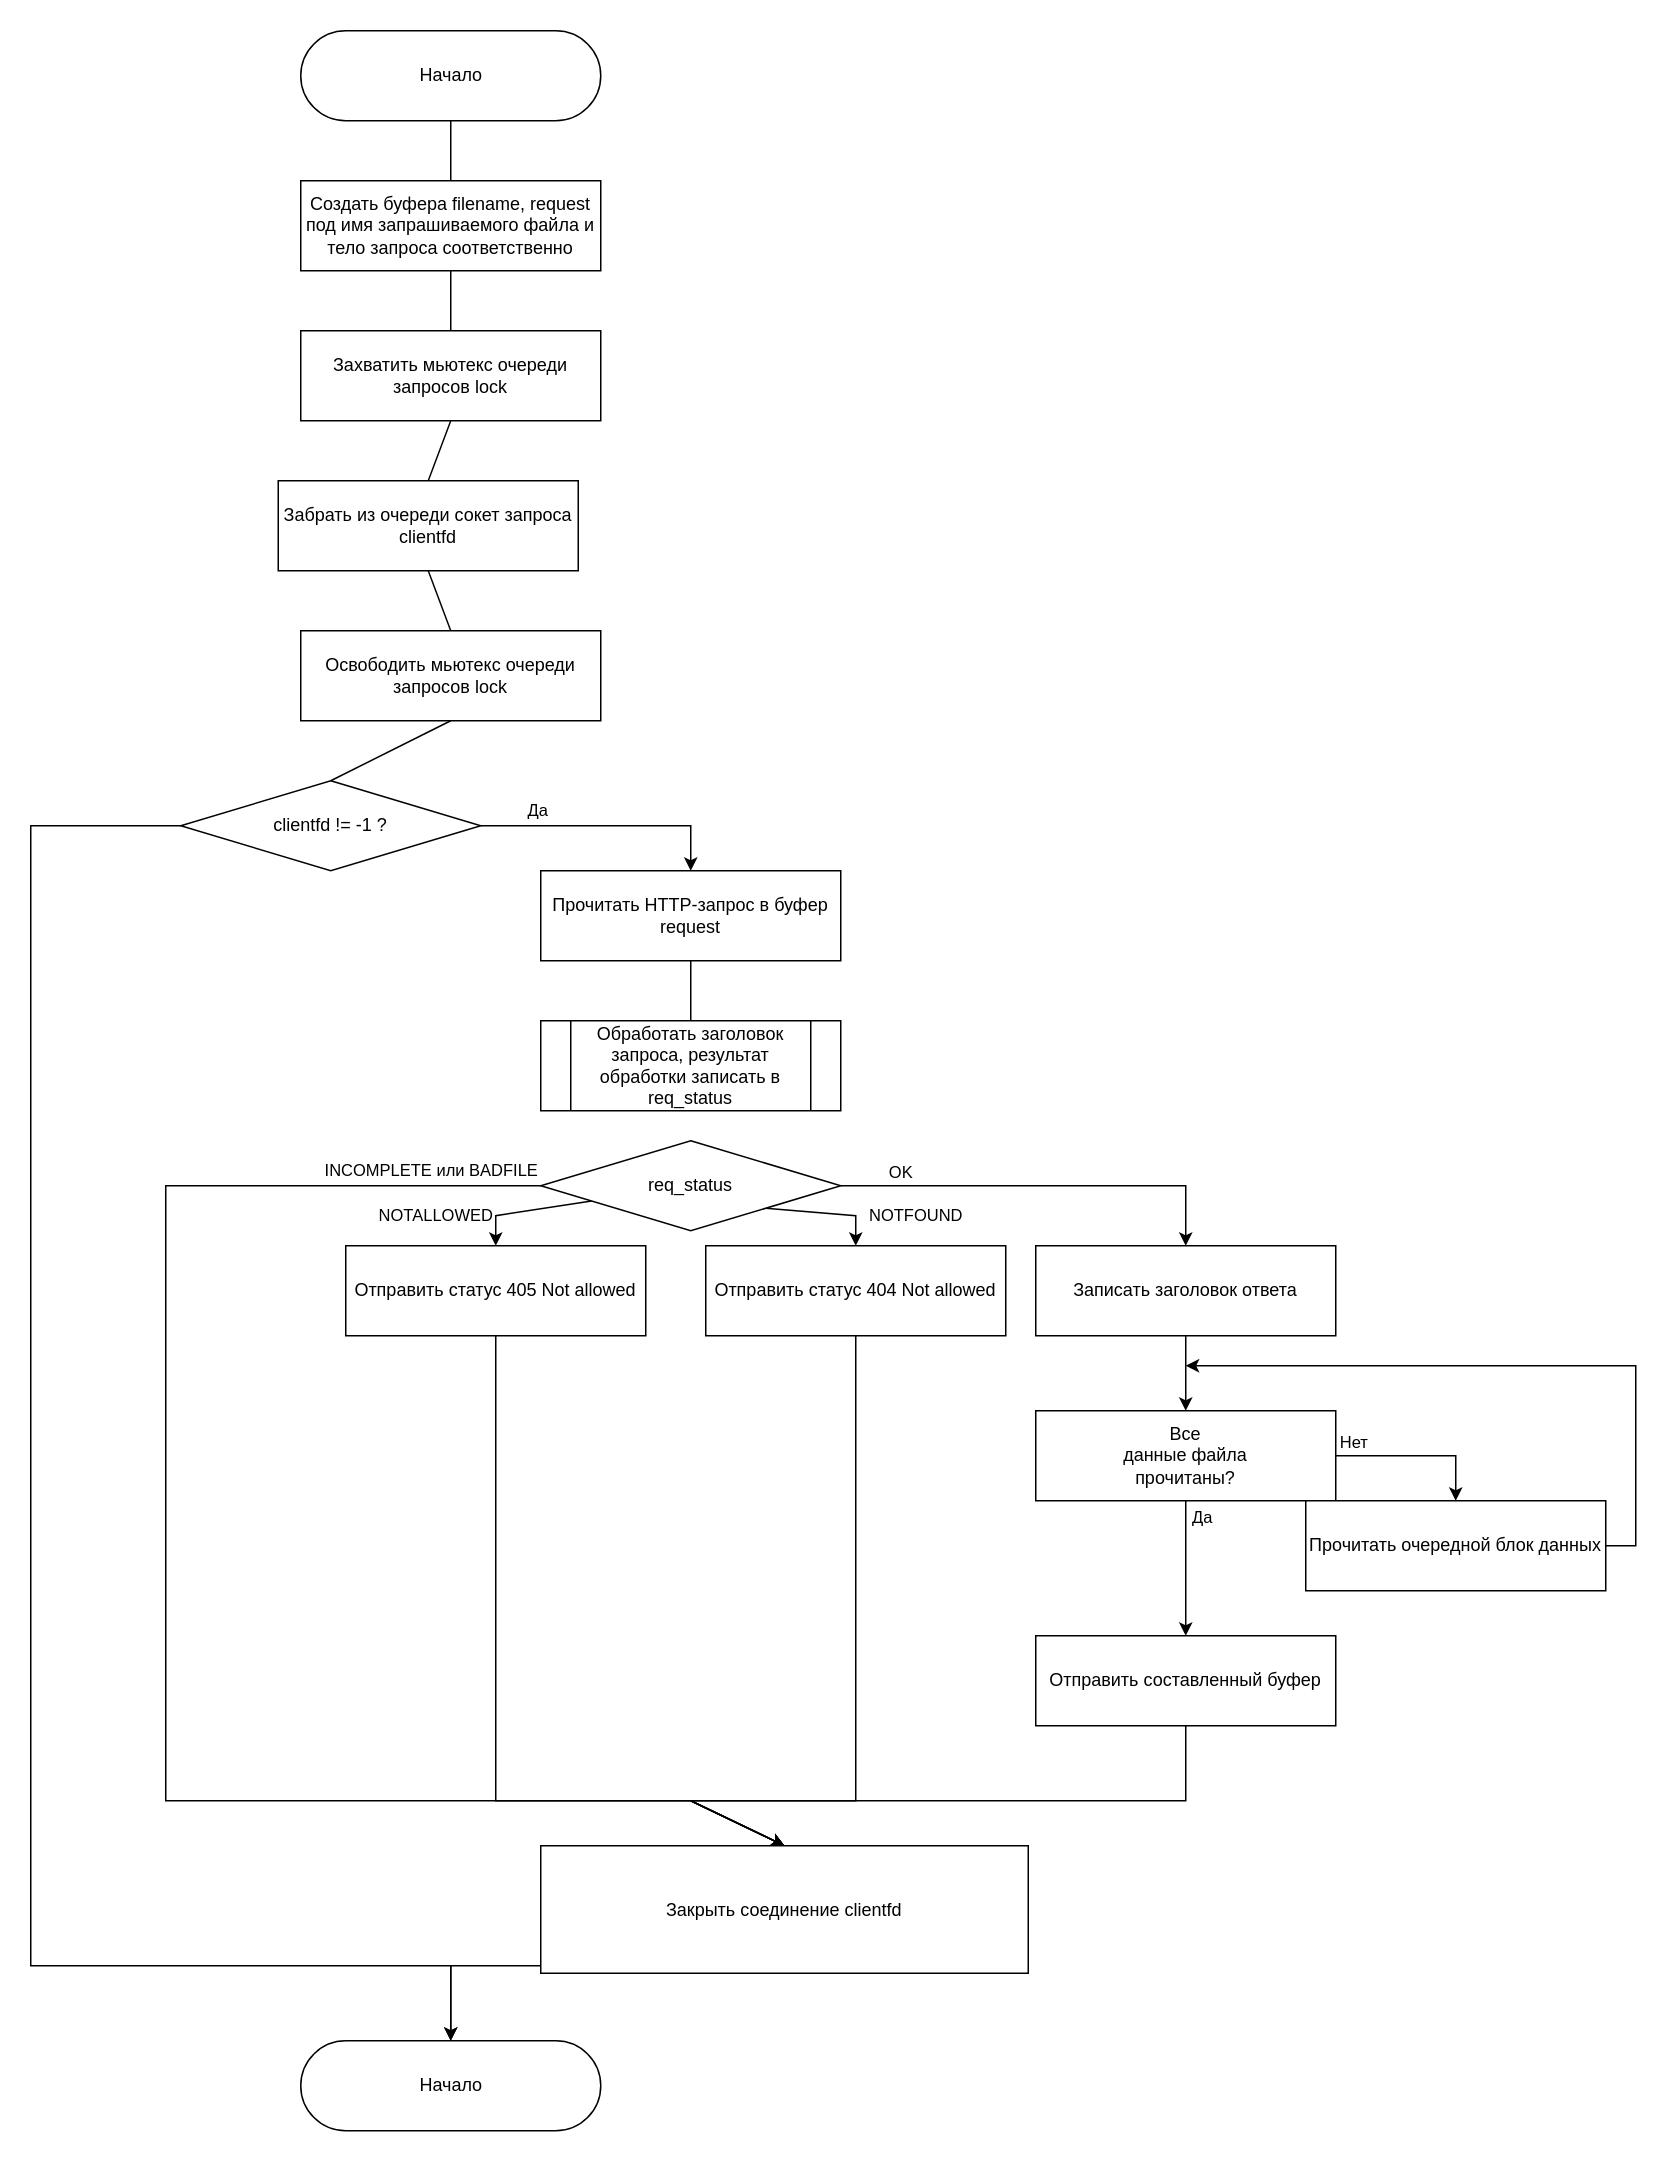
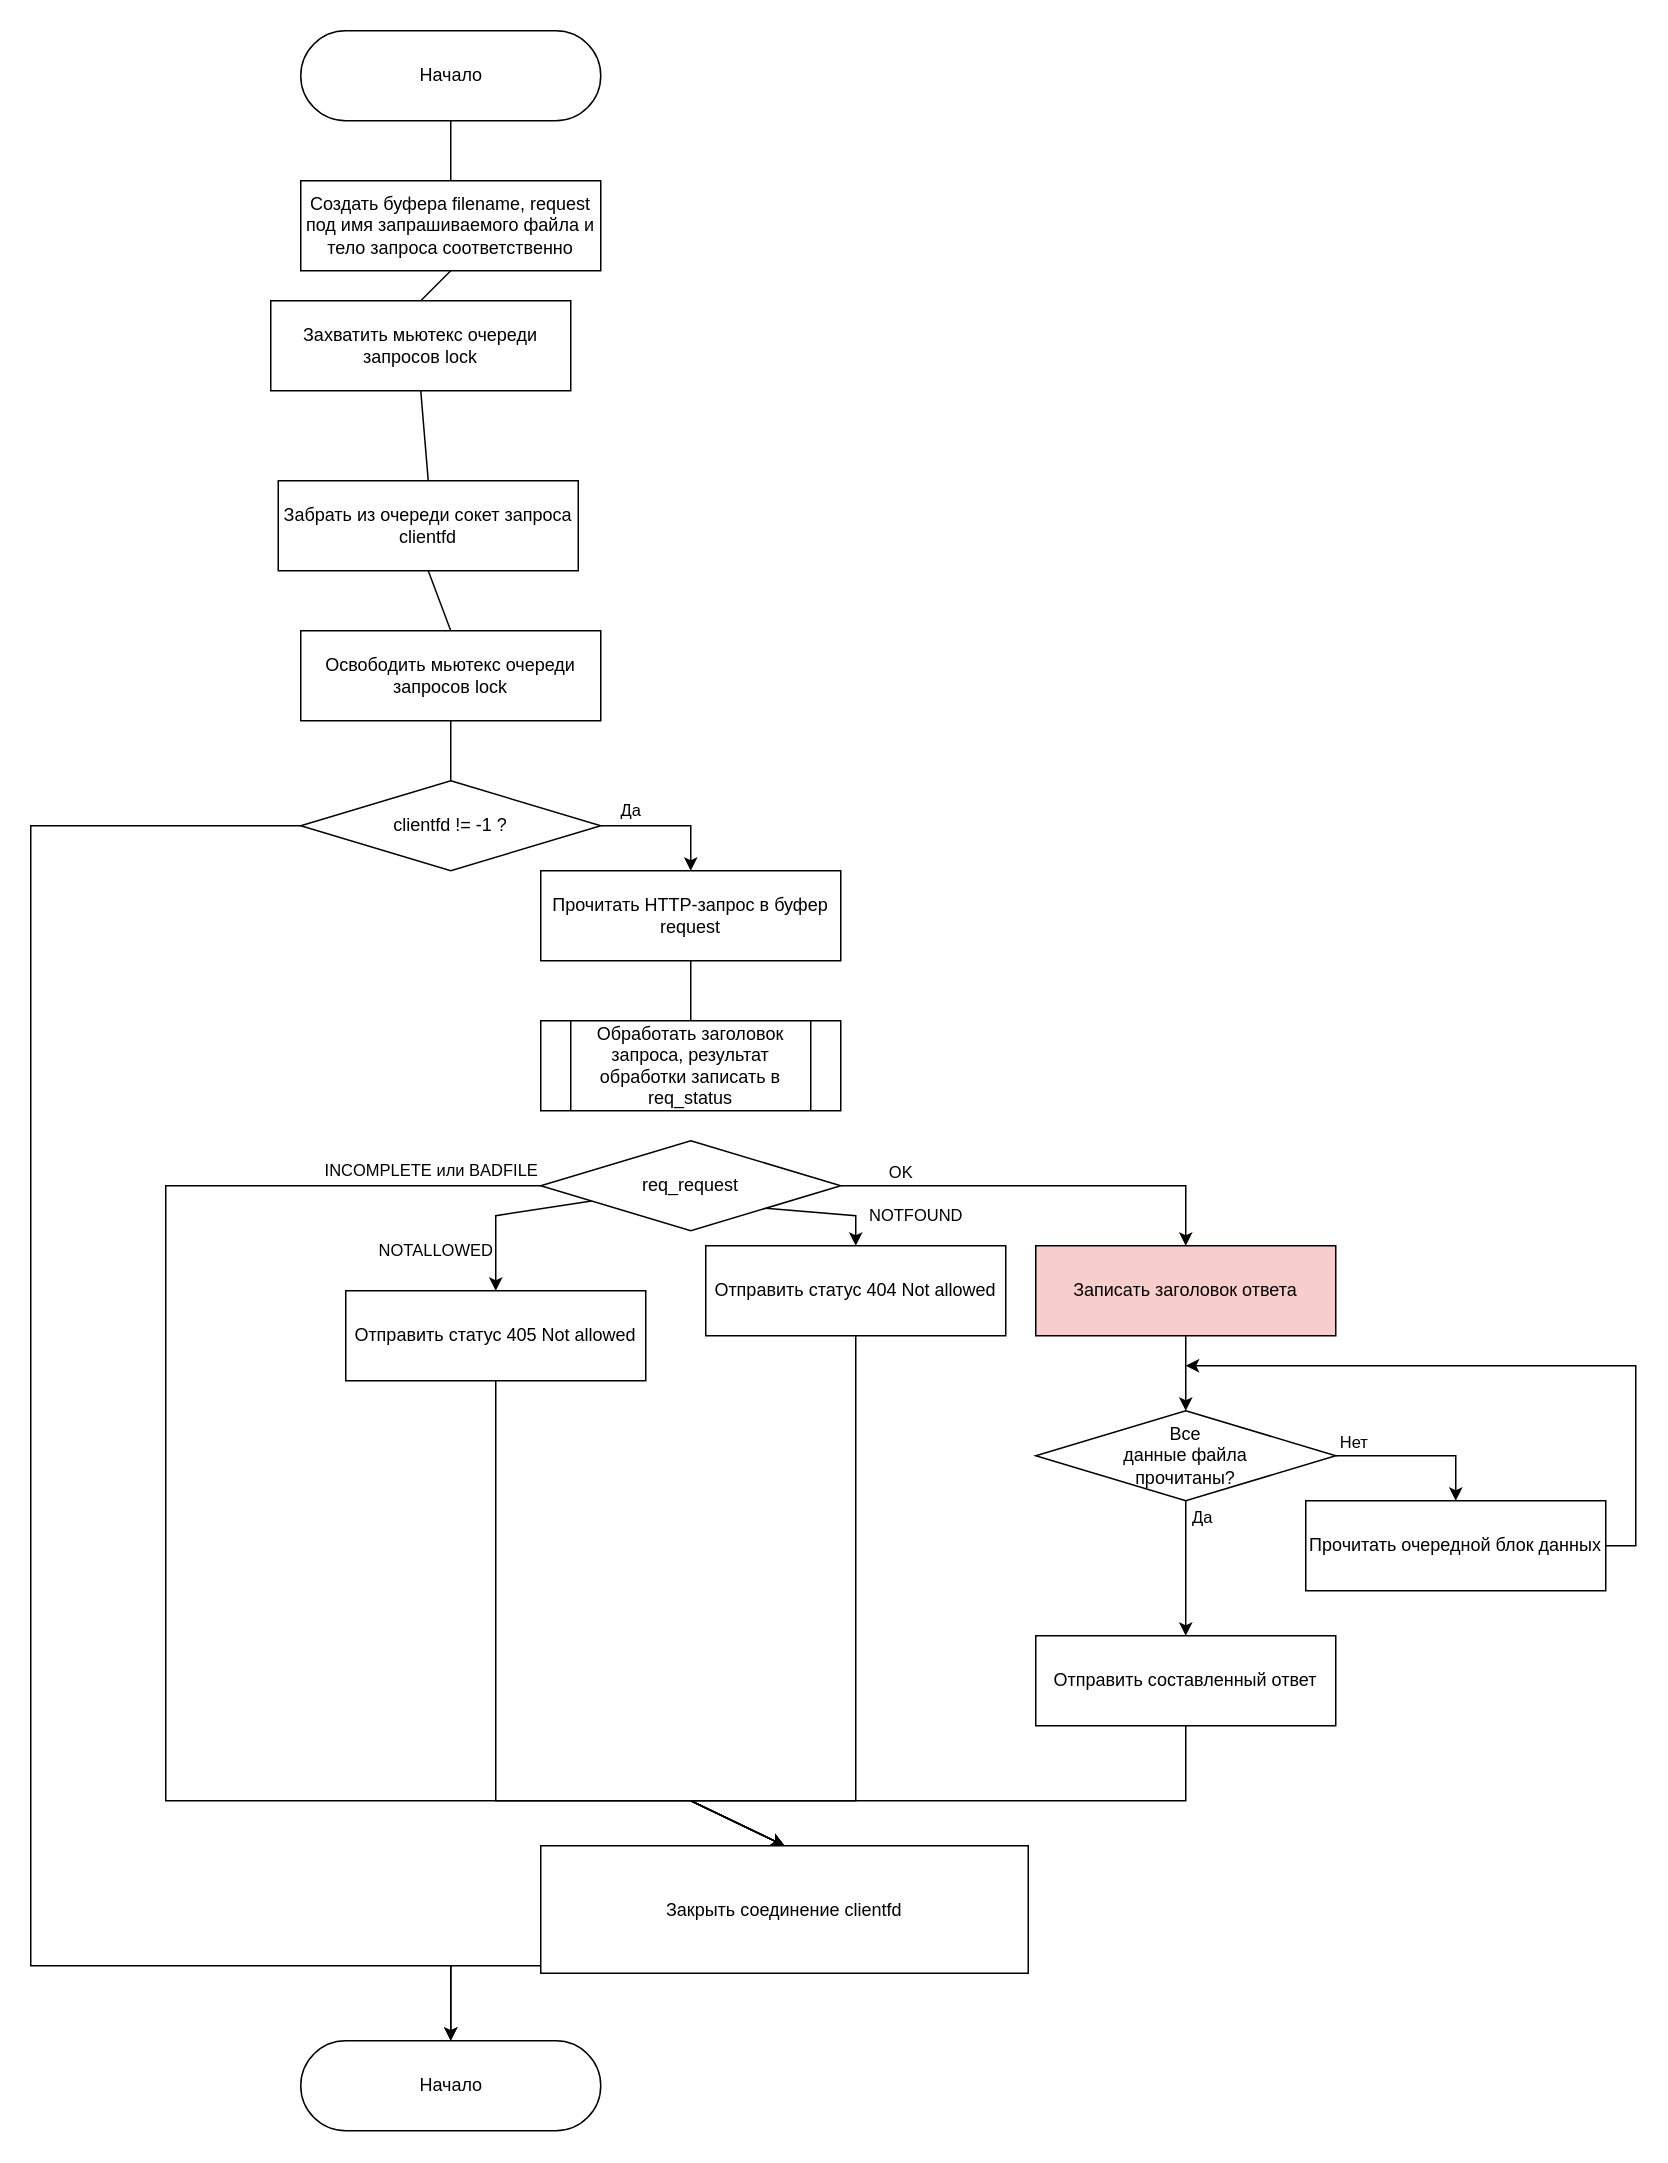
(451, 376) -> (421, 346)
(331, 826) -> (451, 826)
(691, 1186) -> (691, 1186)
(496, 1291) -> (496, 1336)
(1186, 1291) -> (1186, 1291)
(1186, 1456) -> (1186, 1456)
(1186, 1681) -> (1186, 1681)
